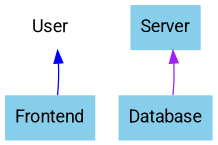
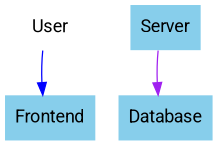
(59, 79) -> (42, 67)
(174, 79) -> (157, 67)
